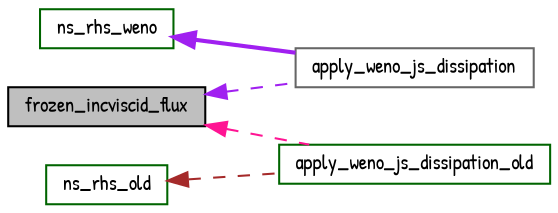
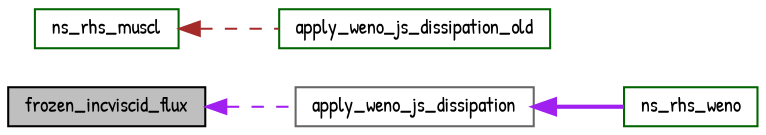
(245, 46) -> (590, 107)
(268, 137) -> none
(107, 185) -> (107, 29)
